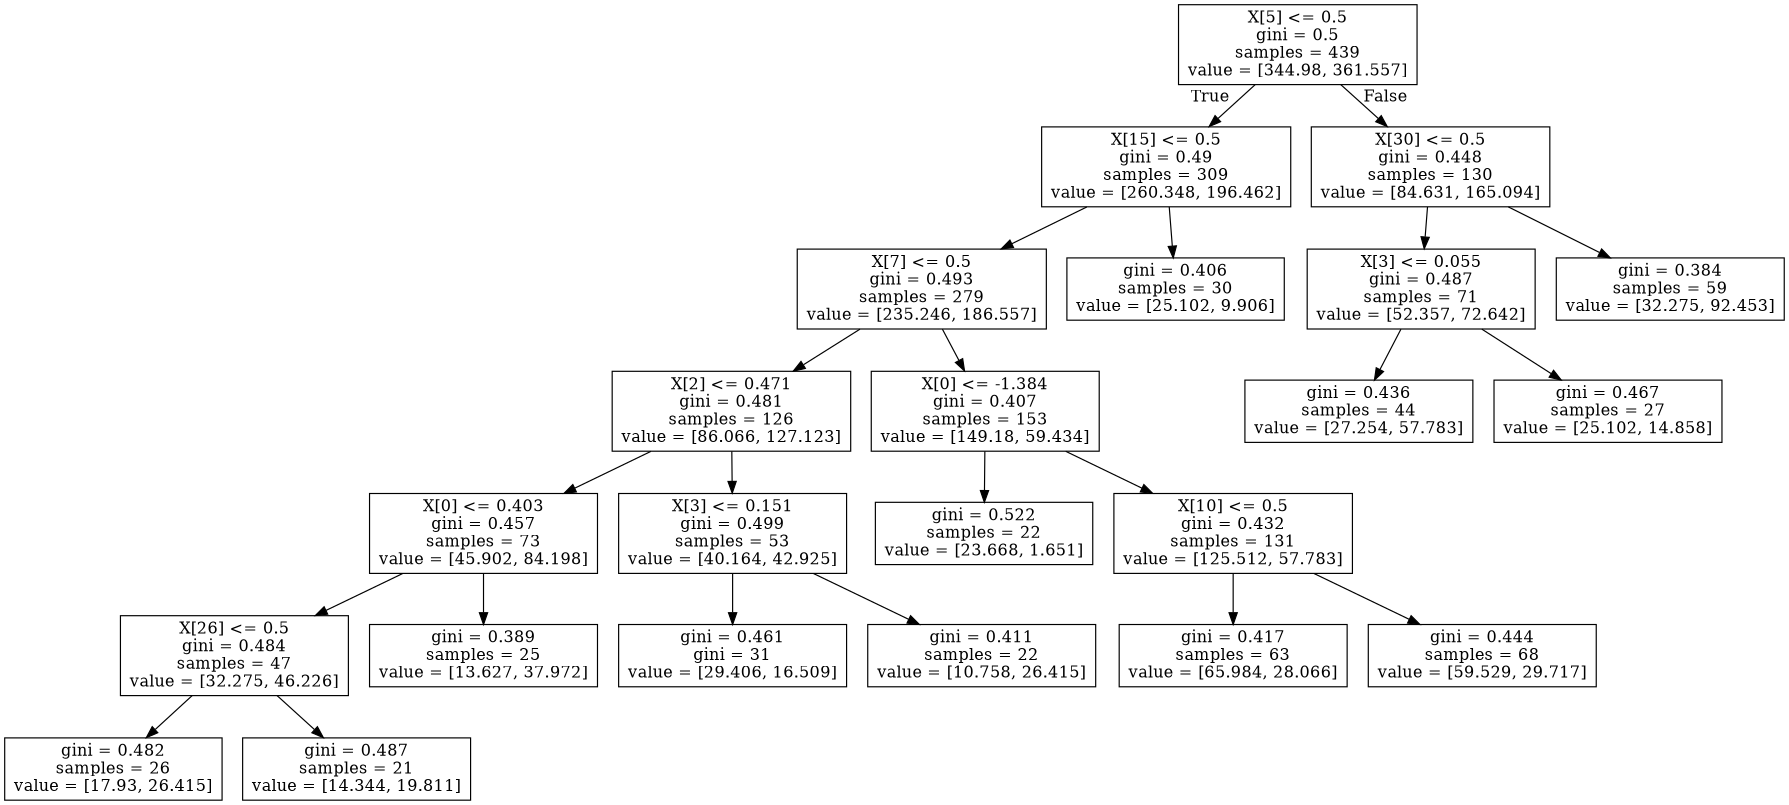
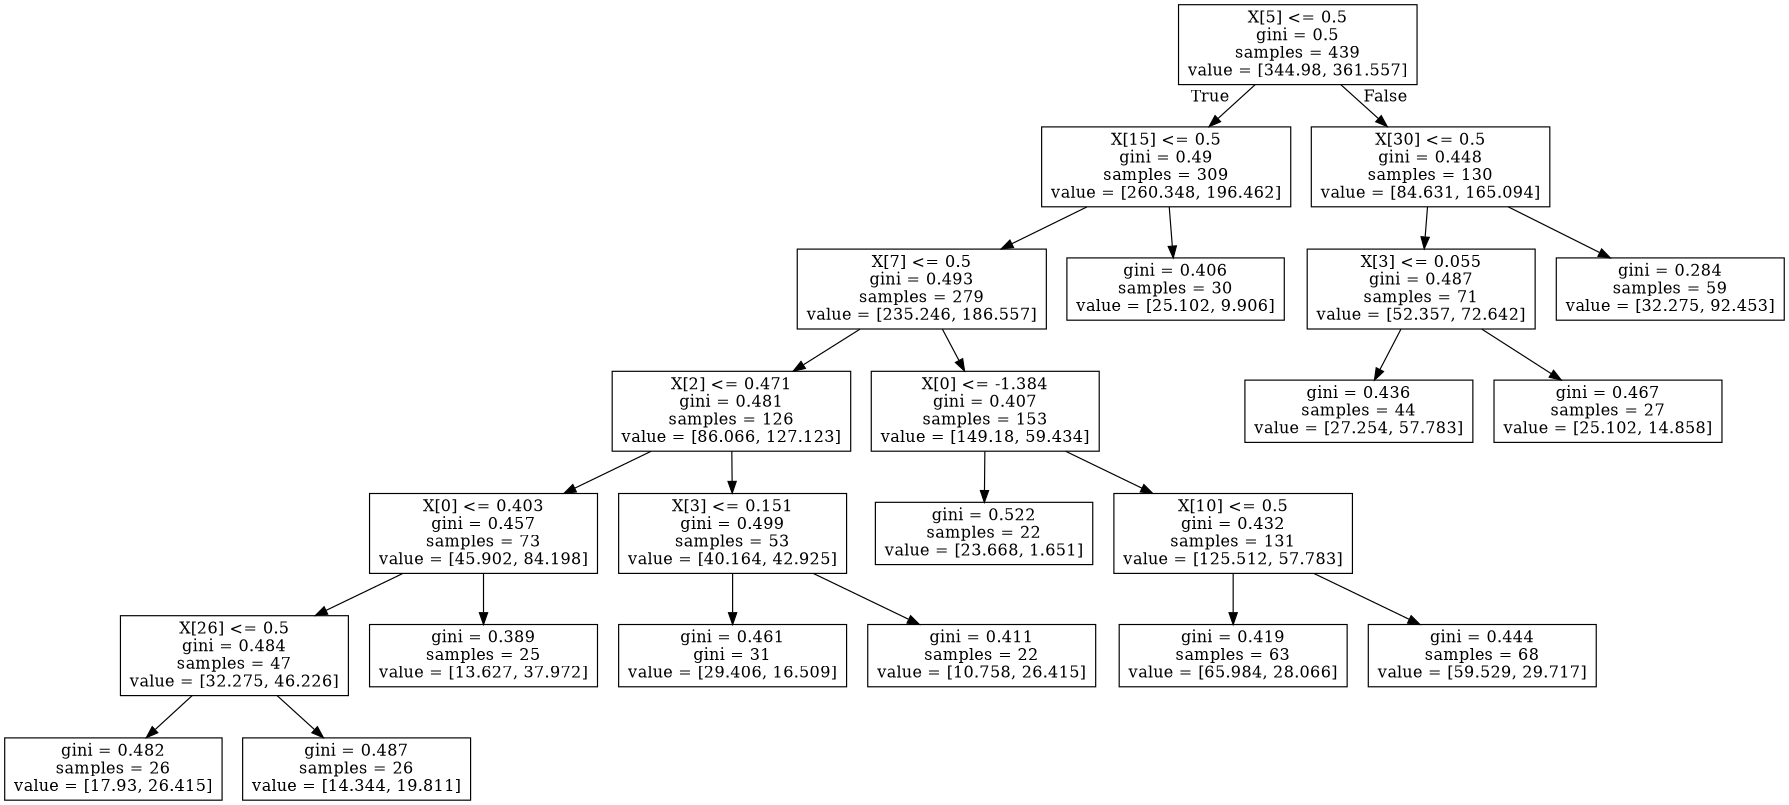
(1670, 289) -> (1670, 289)
(1233, 656) -> (1233, 656)
(357, 769) -> (357, 769)
